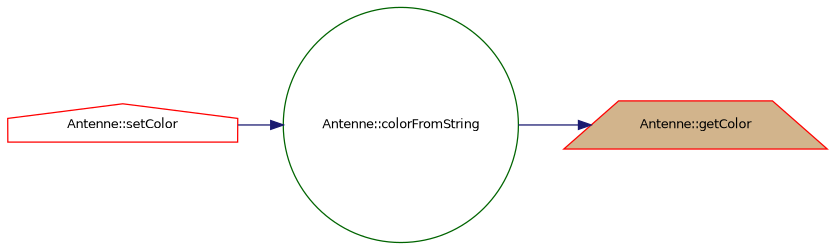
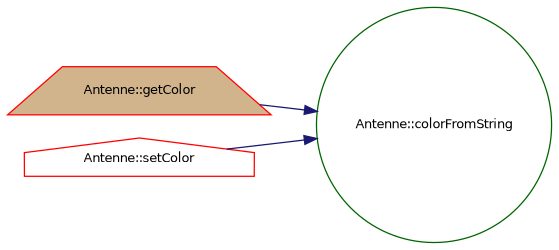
(548, 125) -> (282, 107)
